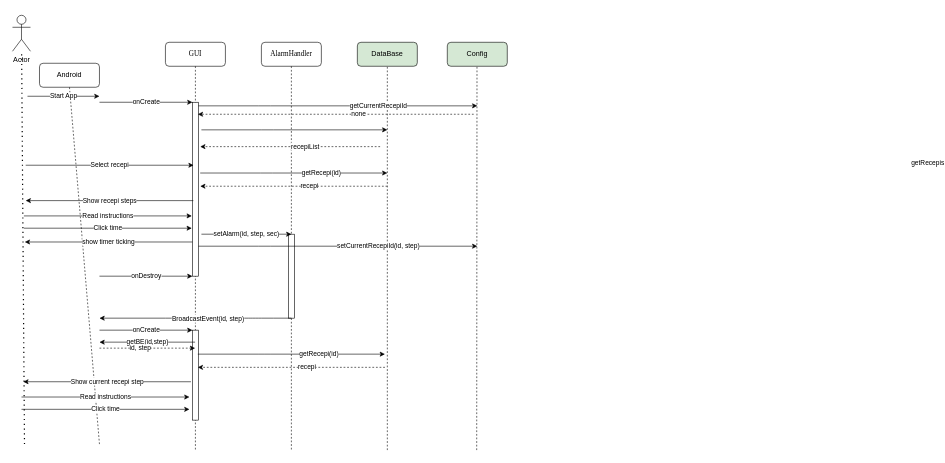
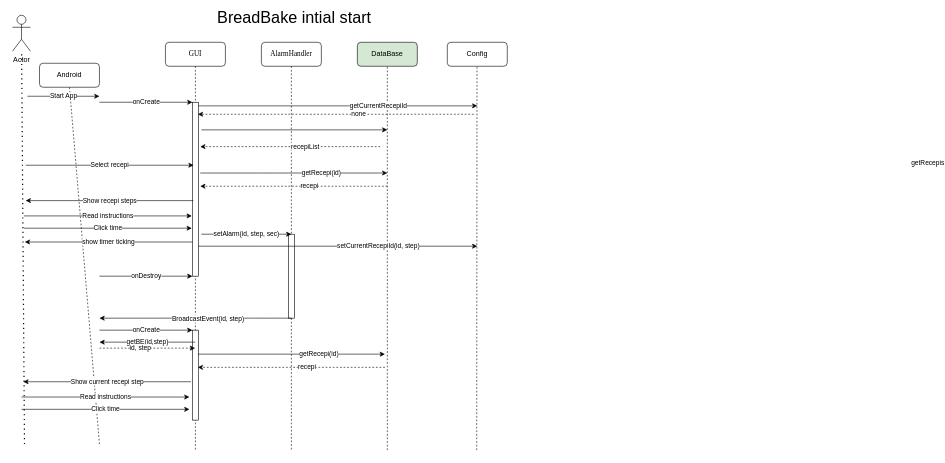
none -> (294, 18)
(477, 54) -> (477, 54)
